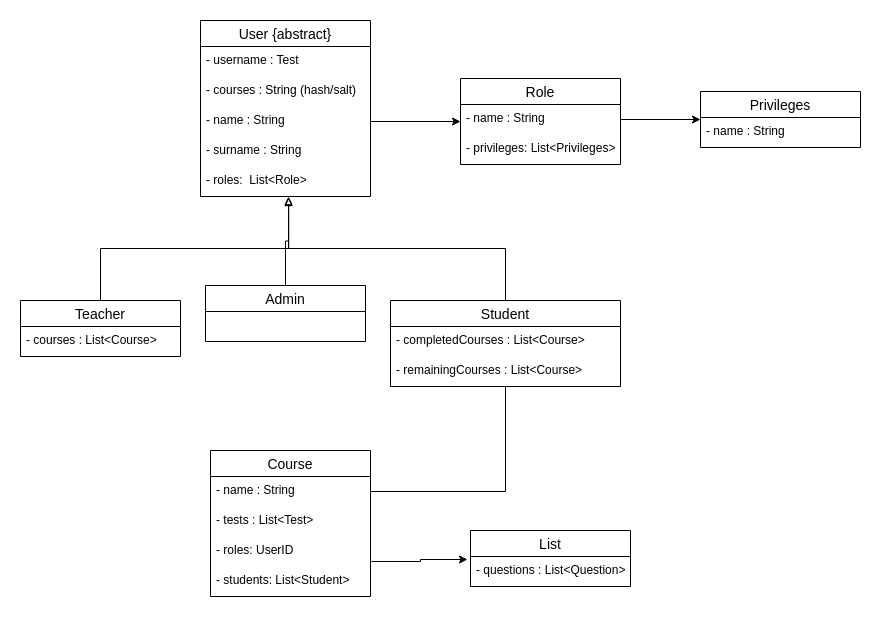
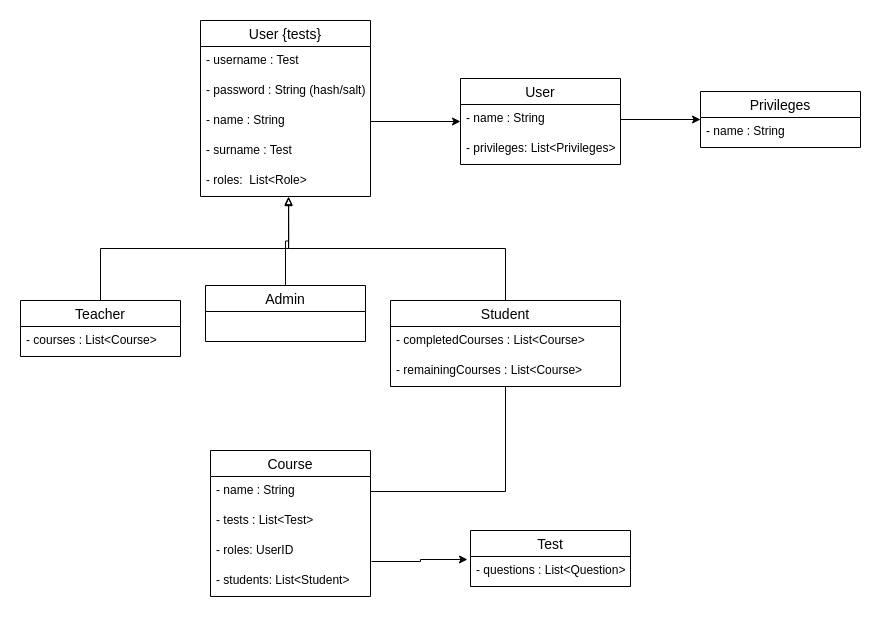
(285, 34) -> (285, 34)
(296, 90) -> (299, 90)
(540, 92) -> (540, 92)
(259, 150) -> (254, 150)
(550, 544) -> (550, 544)
